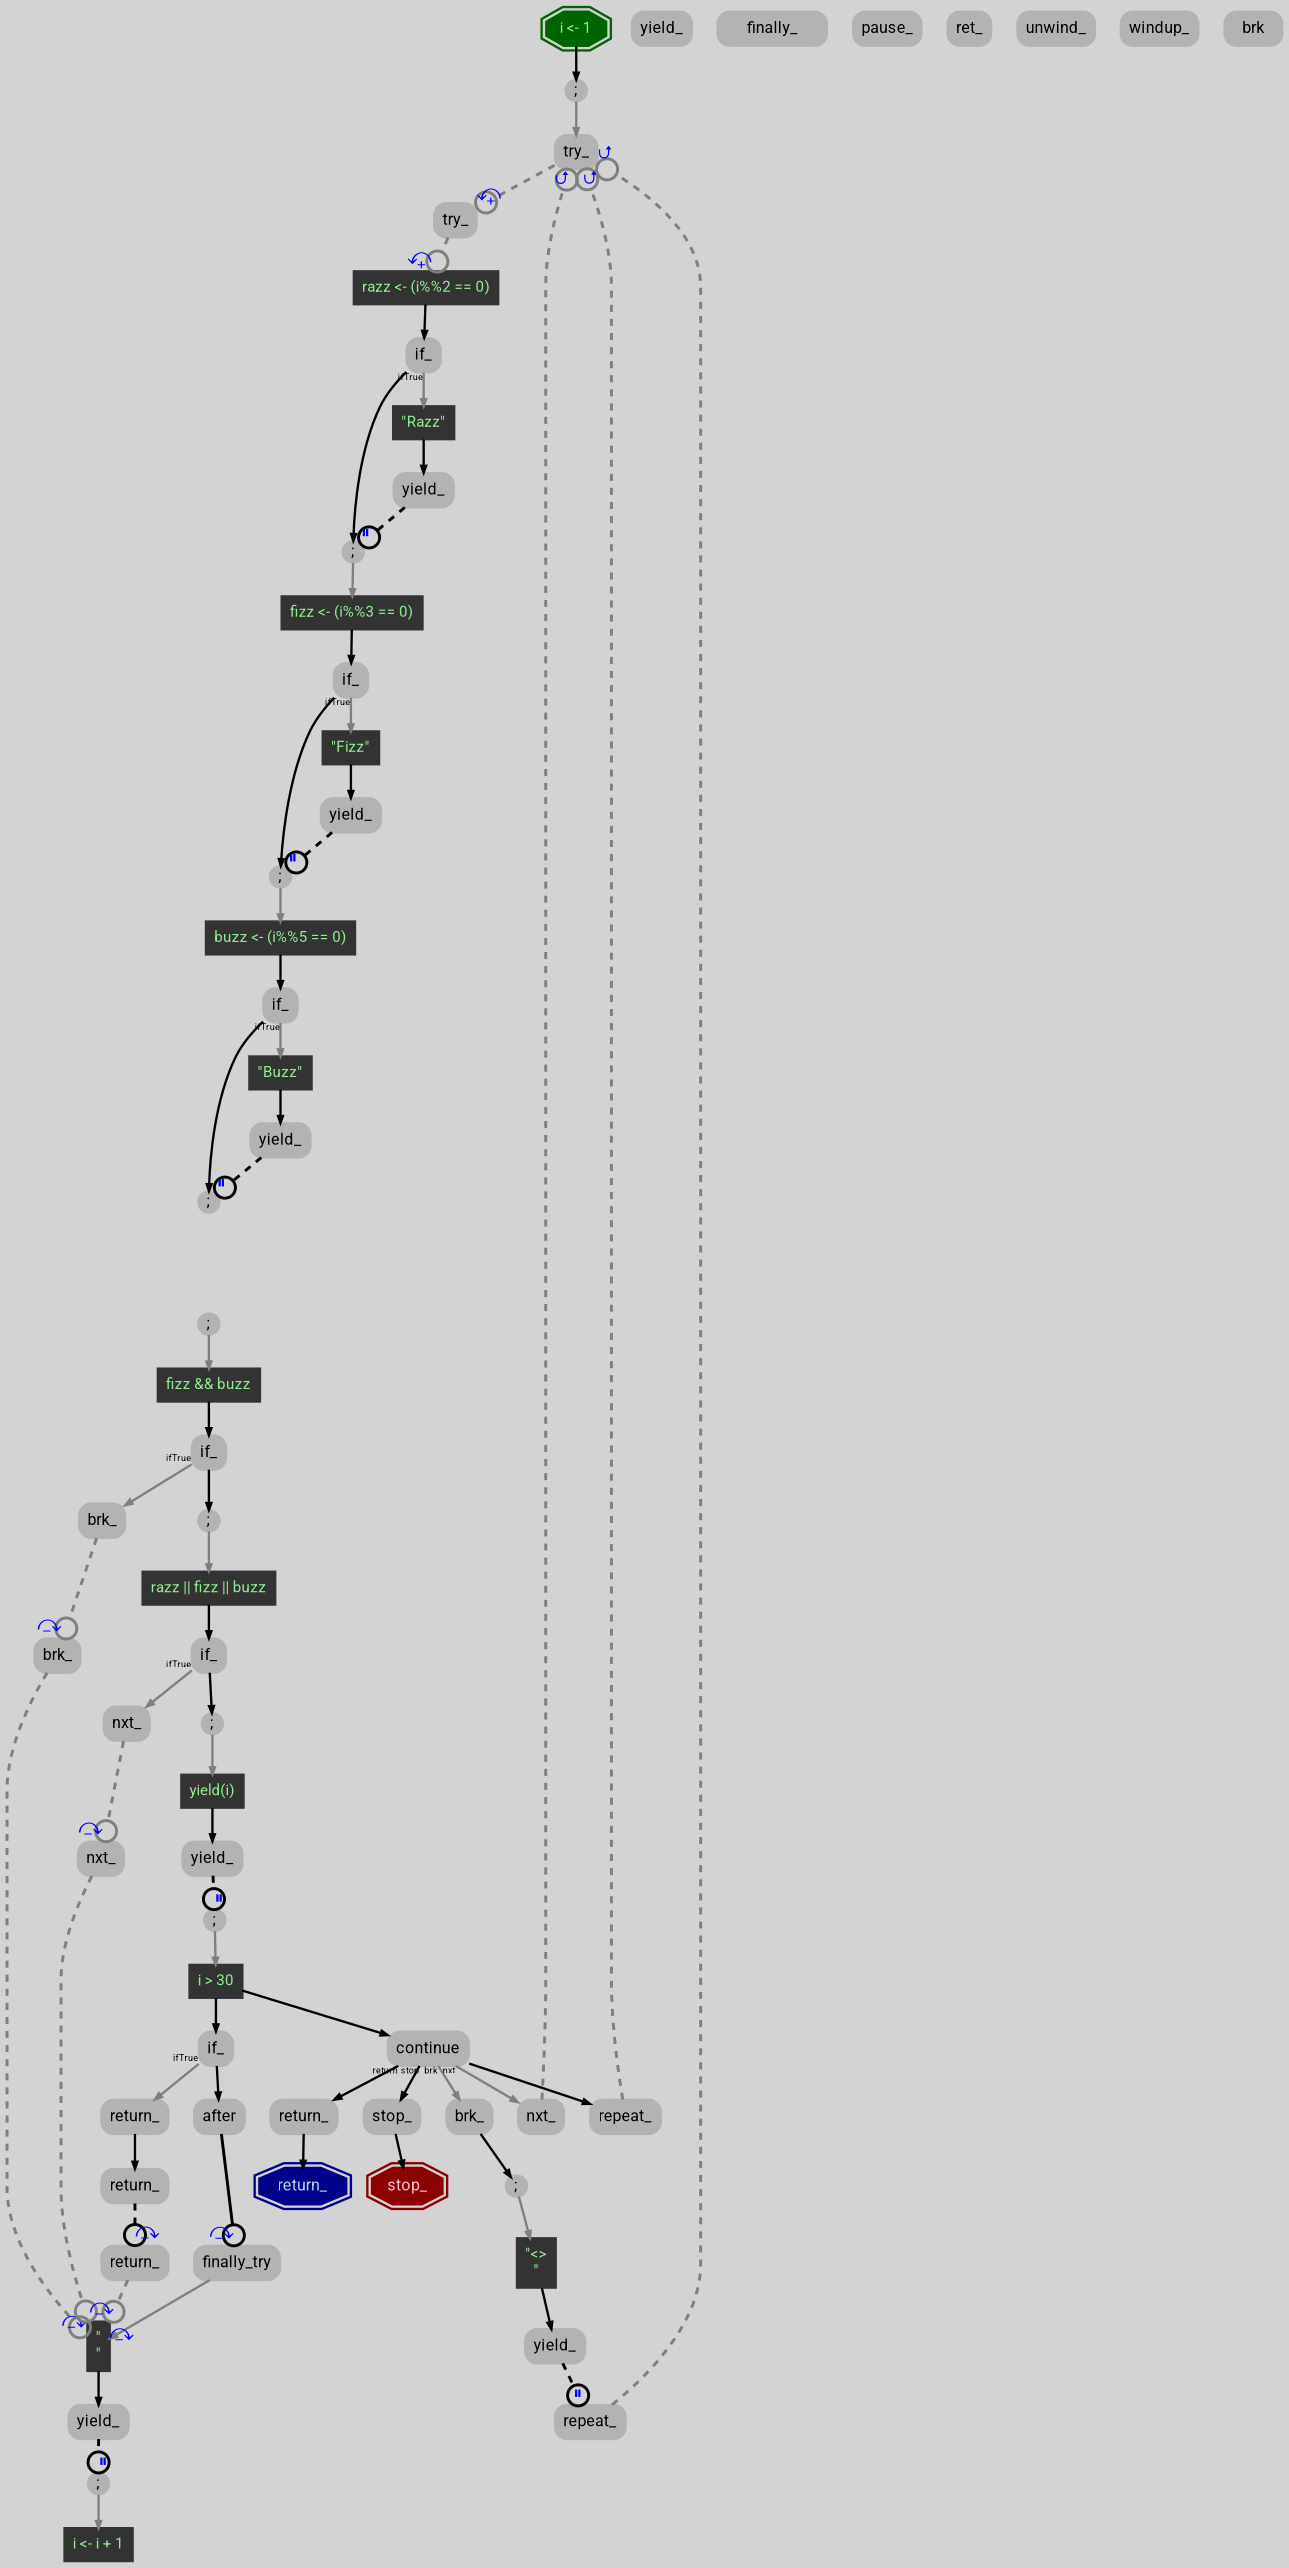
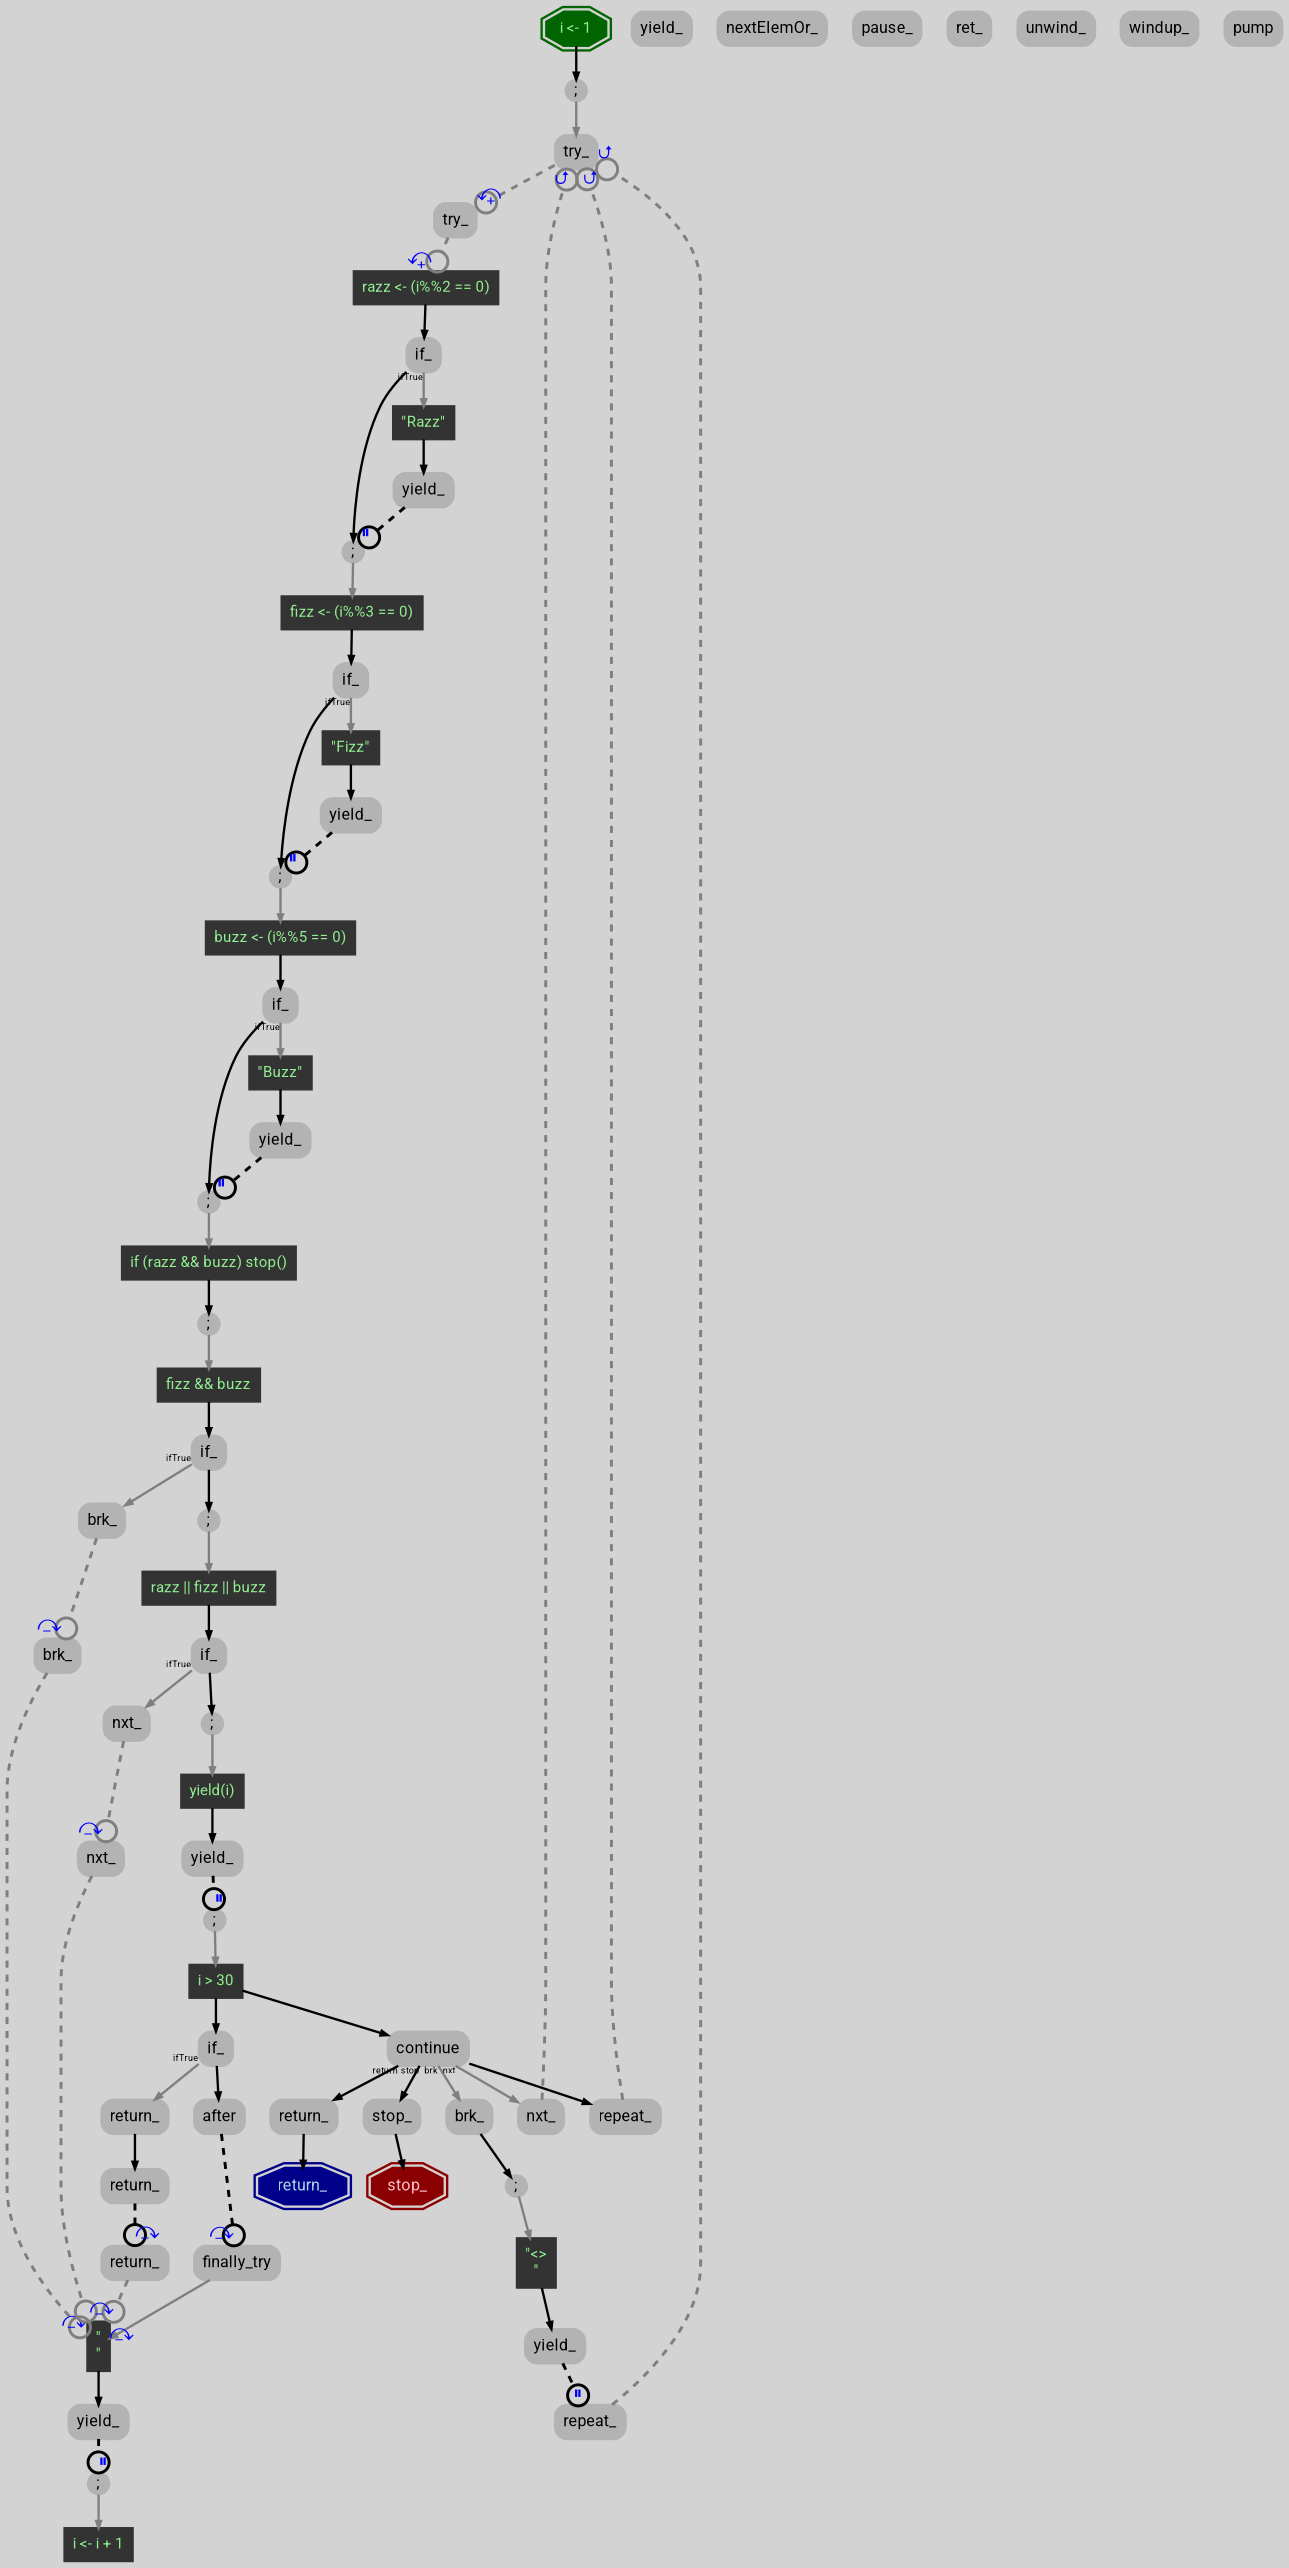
(772, 29) -> (772, 29)
(1253, 29) -> (1253, 29)
none -> (209, 1263)
(227, 2179) -> (227, 2179)
